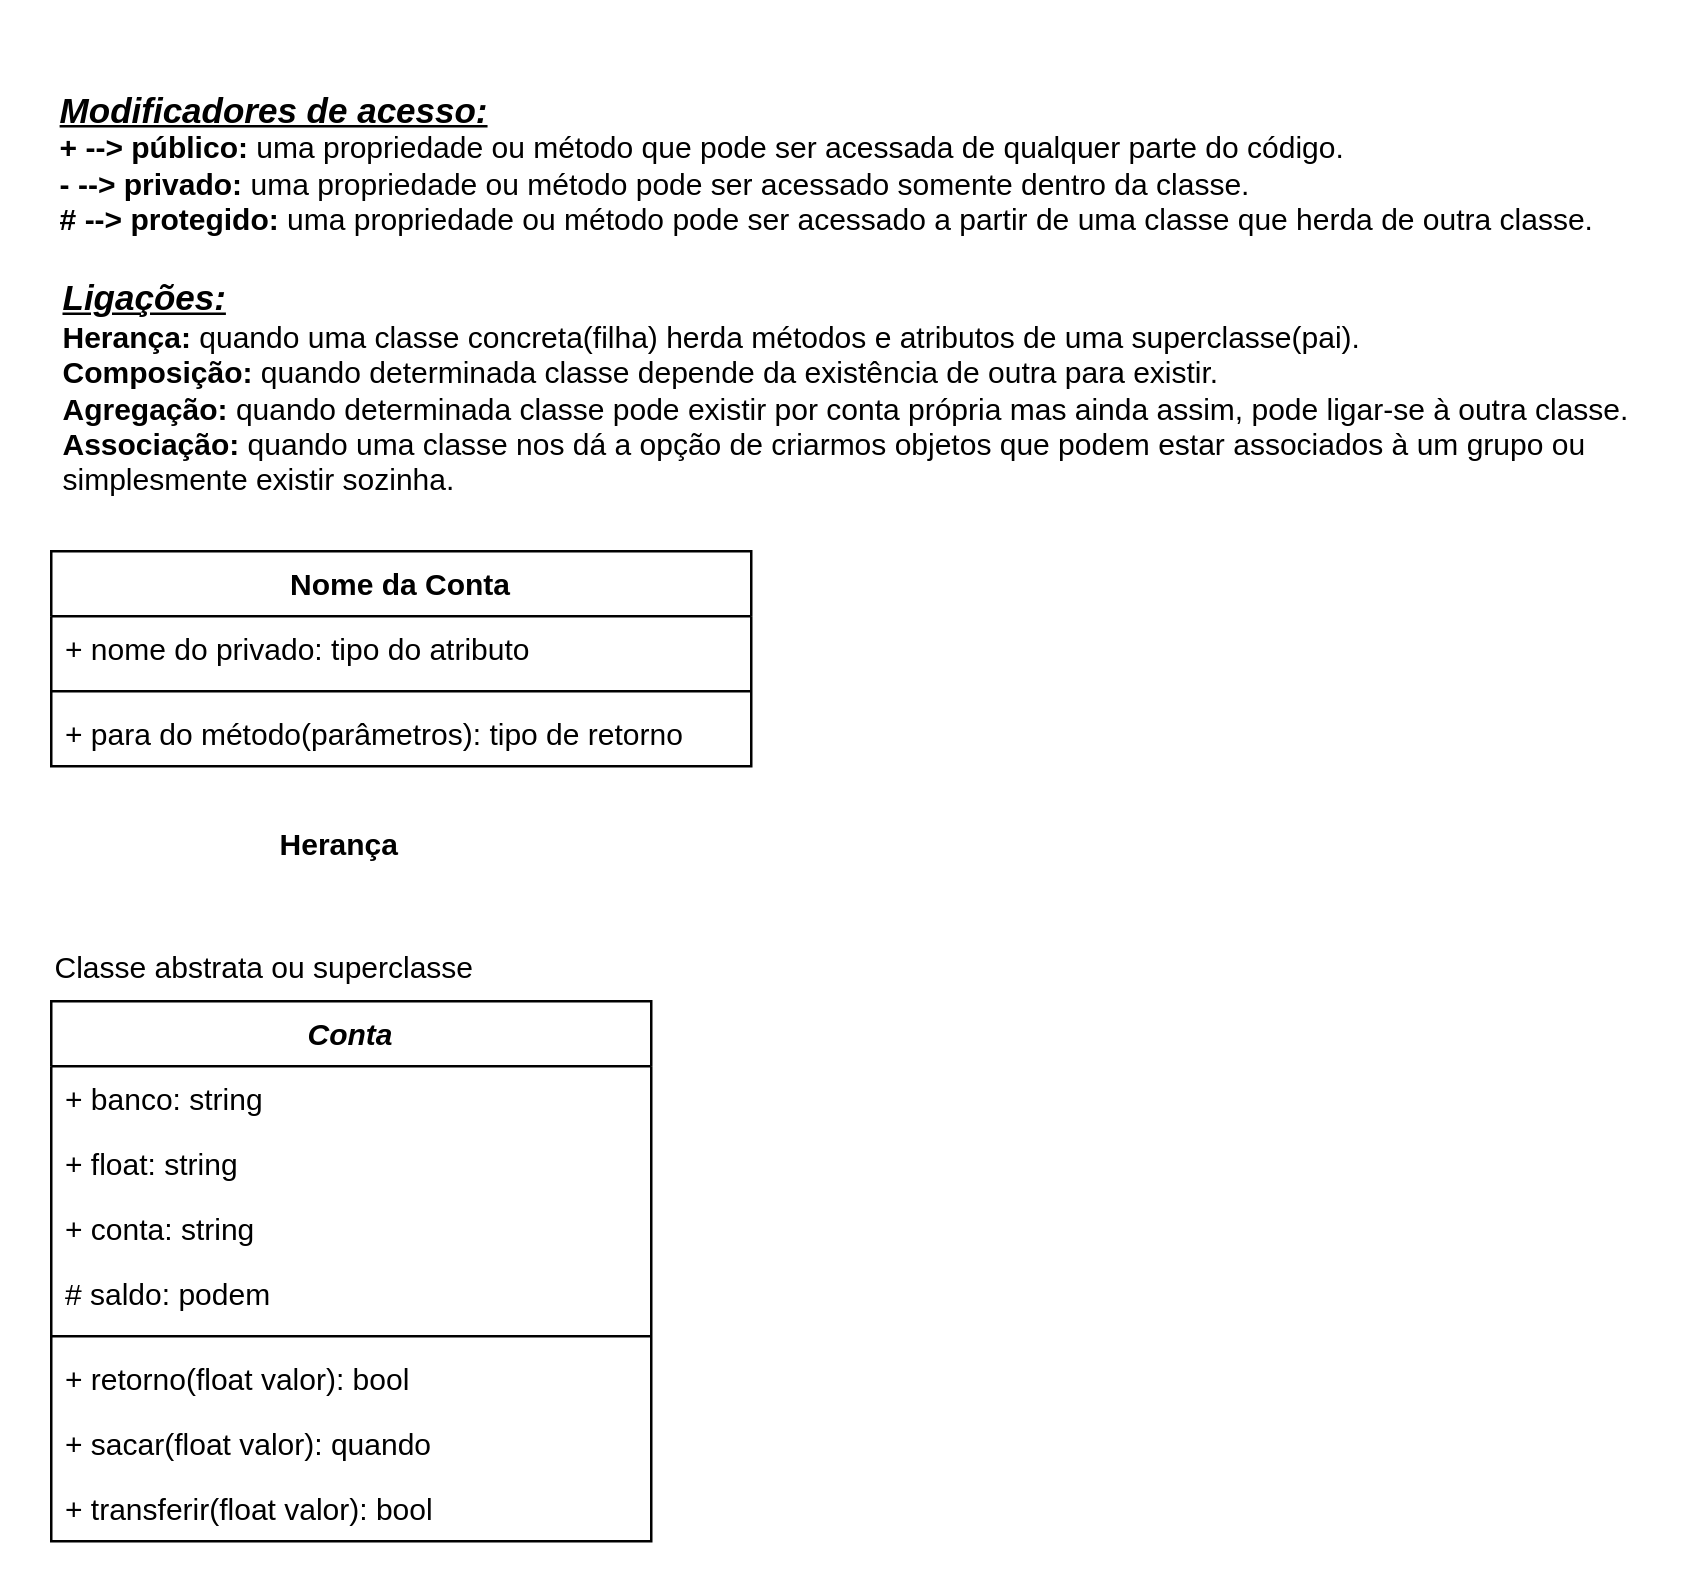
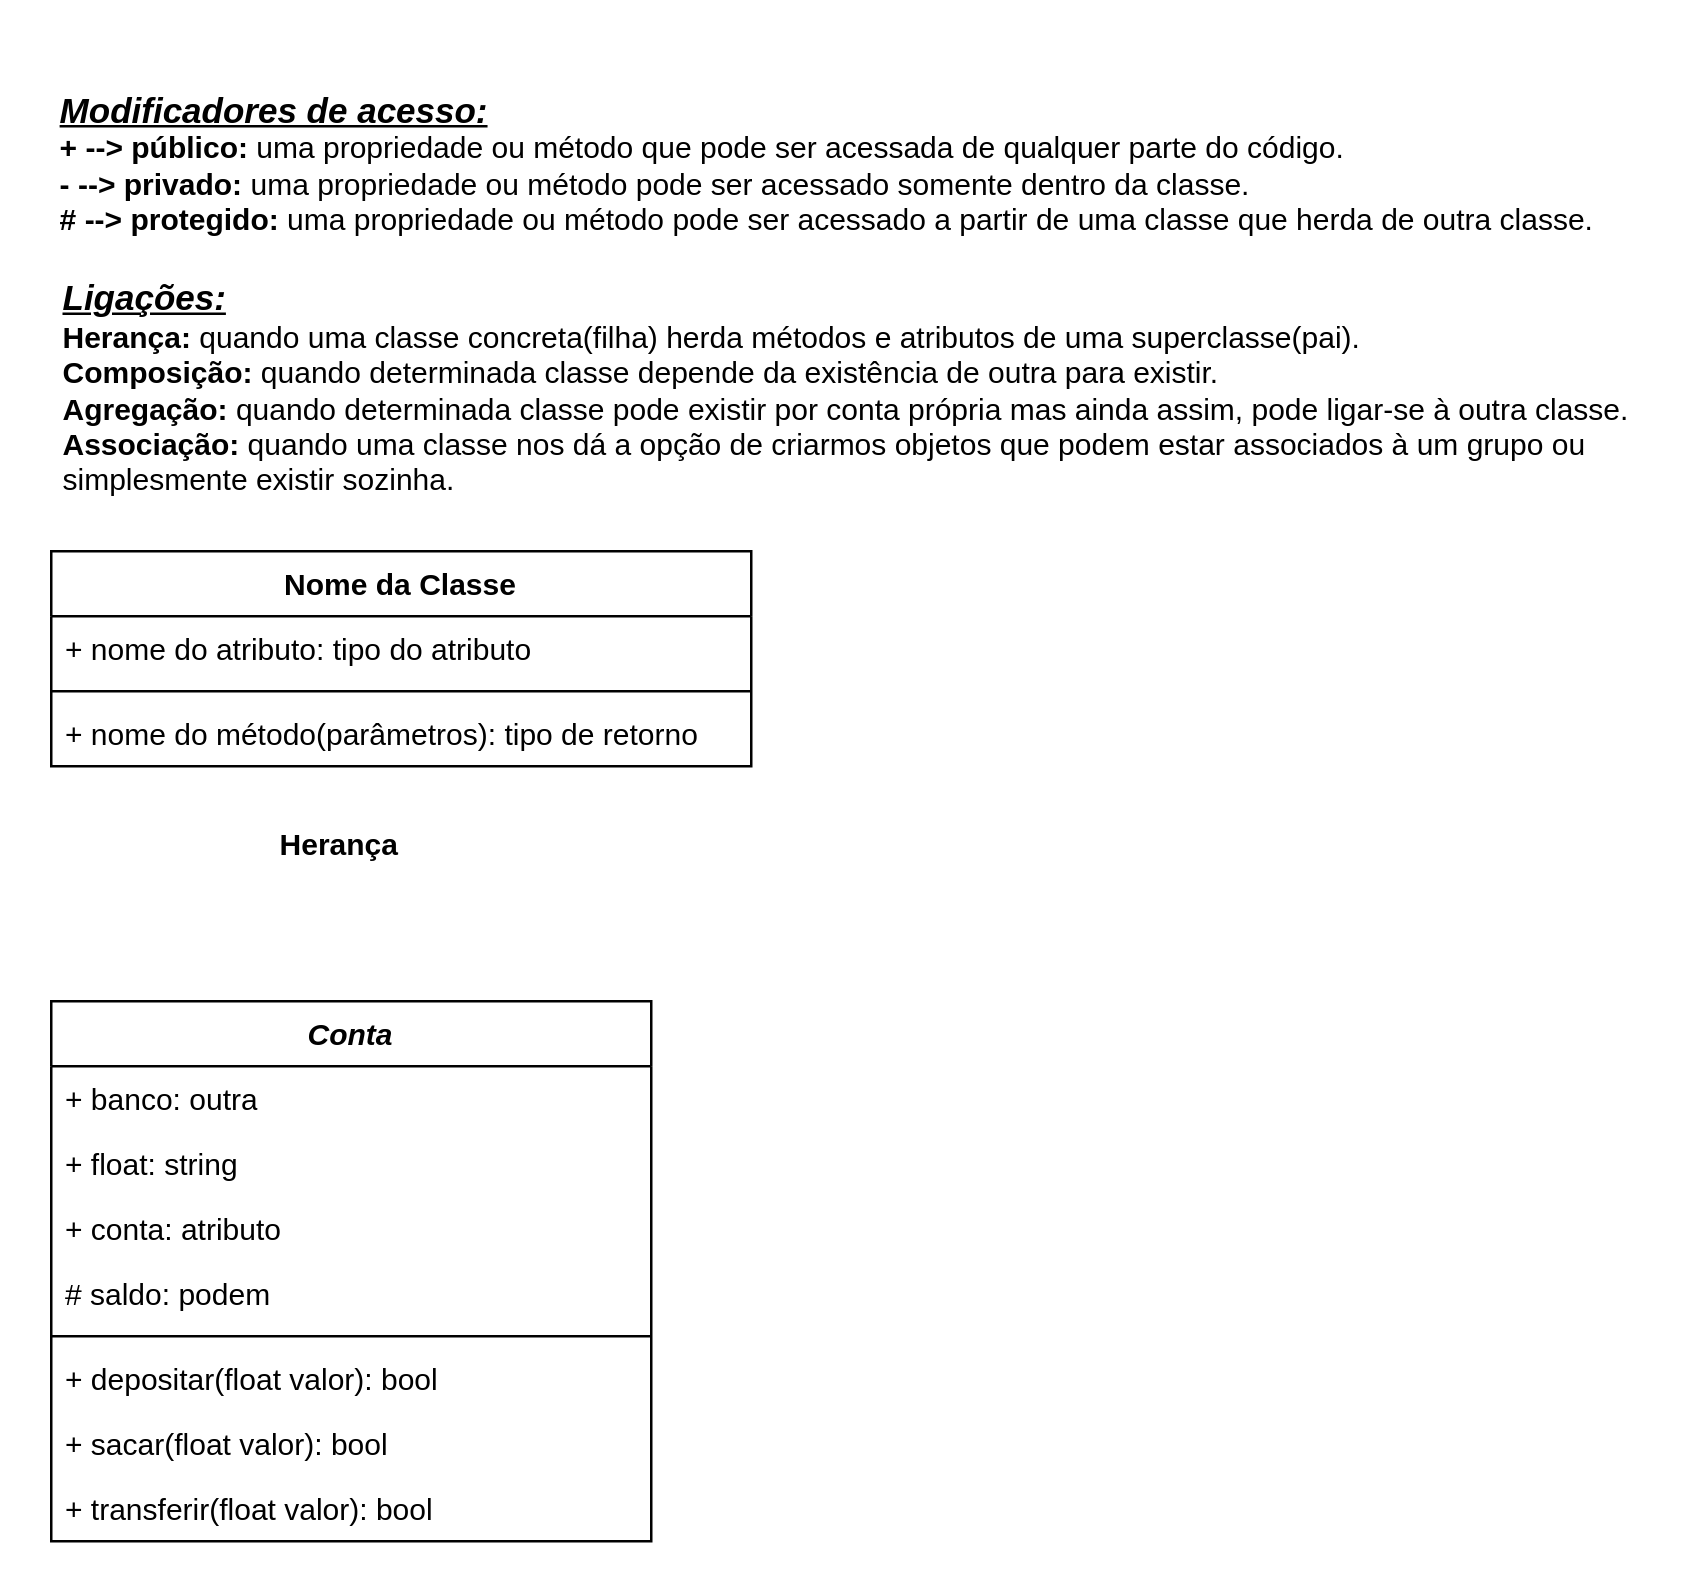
(401, 587) -> (401, 587)
(321, 652) -> (330, 652)
(404, 755) -> (404, 755)
(264, 969) -> none
(177, 1102) -> (172, 1102)
(177, 1232) -> (193, 1232)
(274, 1382) -> (287, 1382)
(278, 1447) -> (257, 1447)
